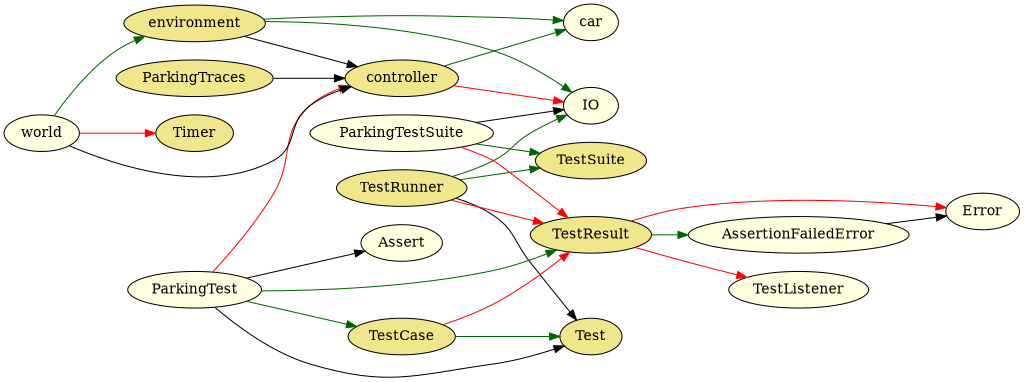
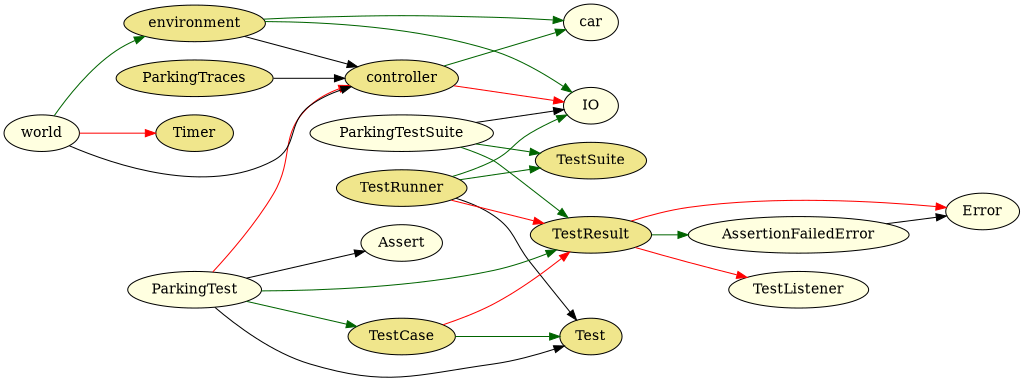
(518, 178) -> (518, 178)
